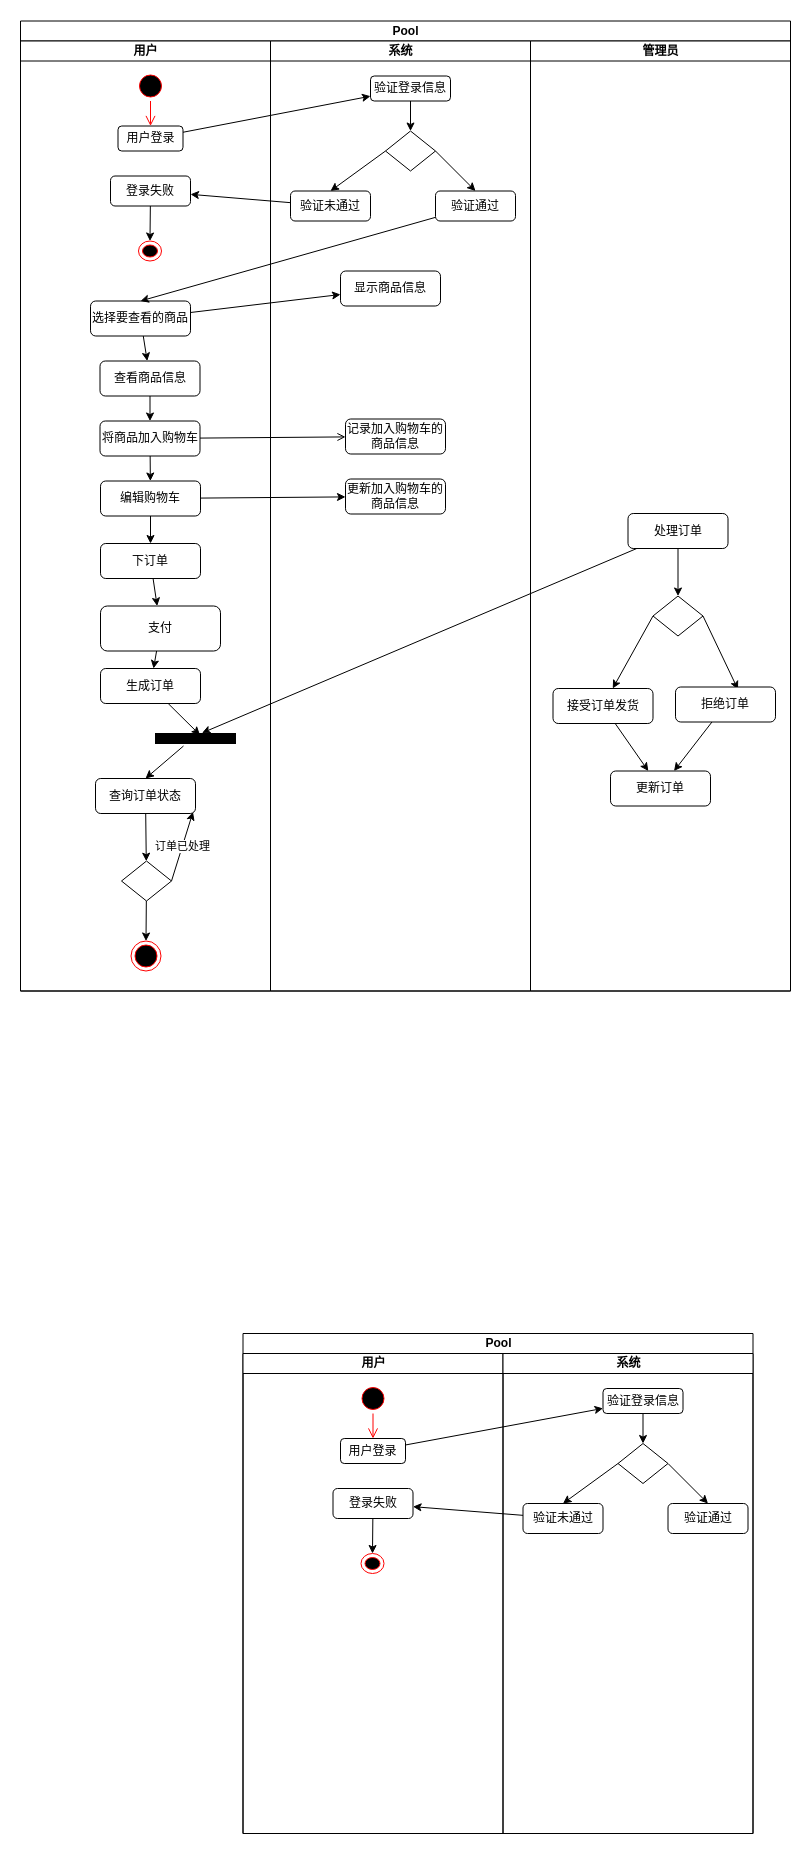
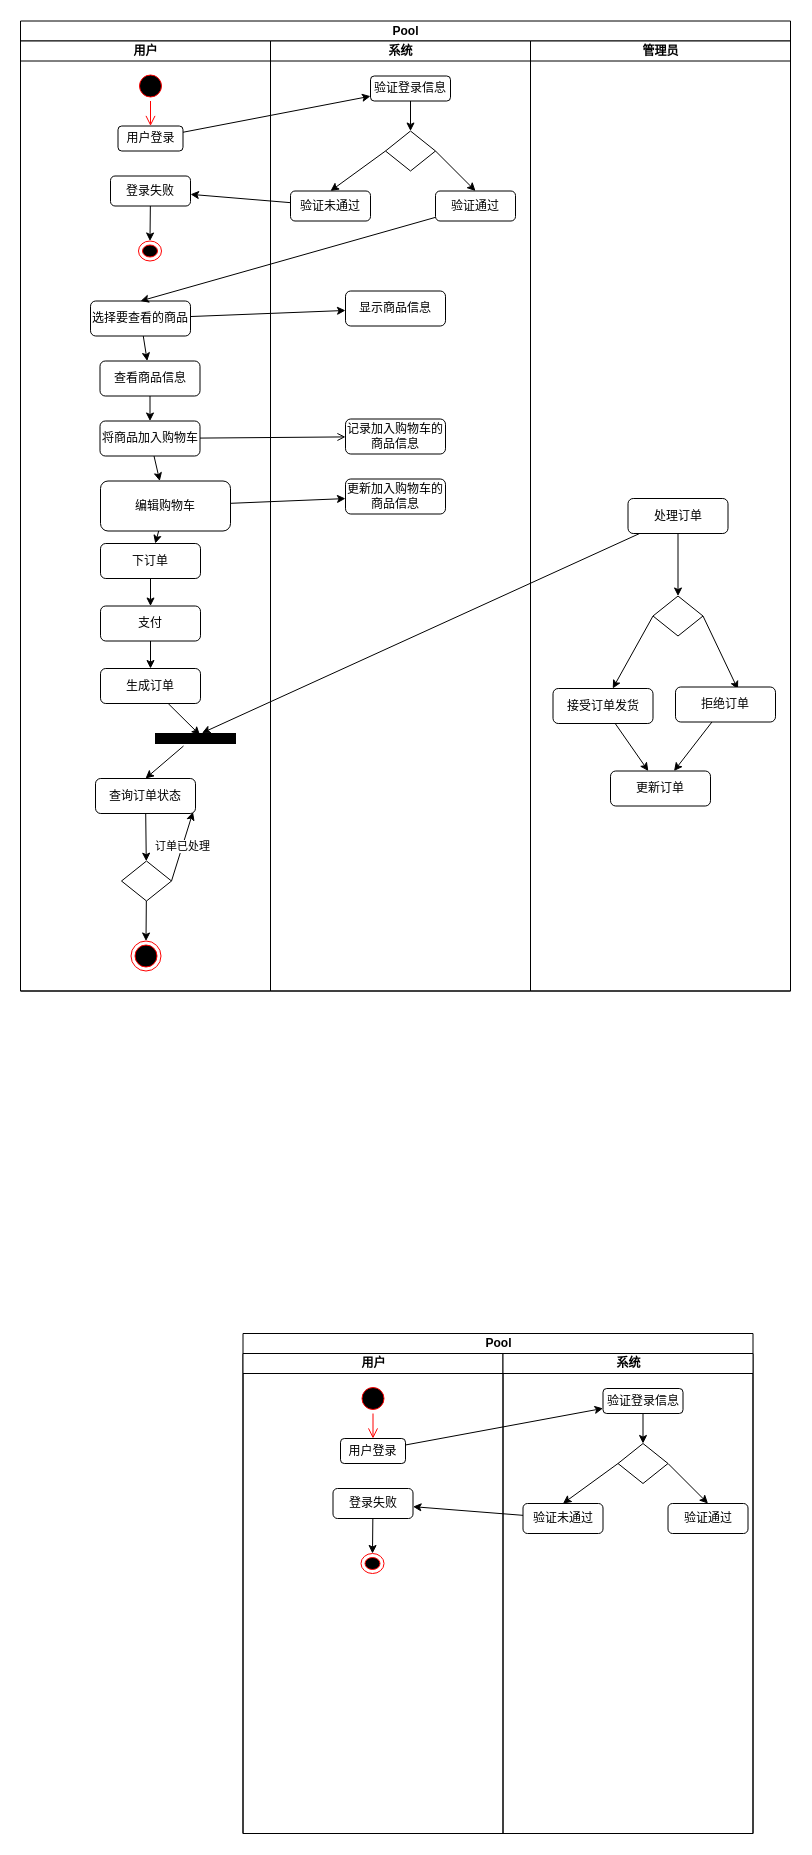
(391, 289) -> (396, 309)
(151, 499) -> (166, 506)
(678, 531) -> (678, 516)
(161, 629) -> (151, 624)
